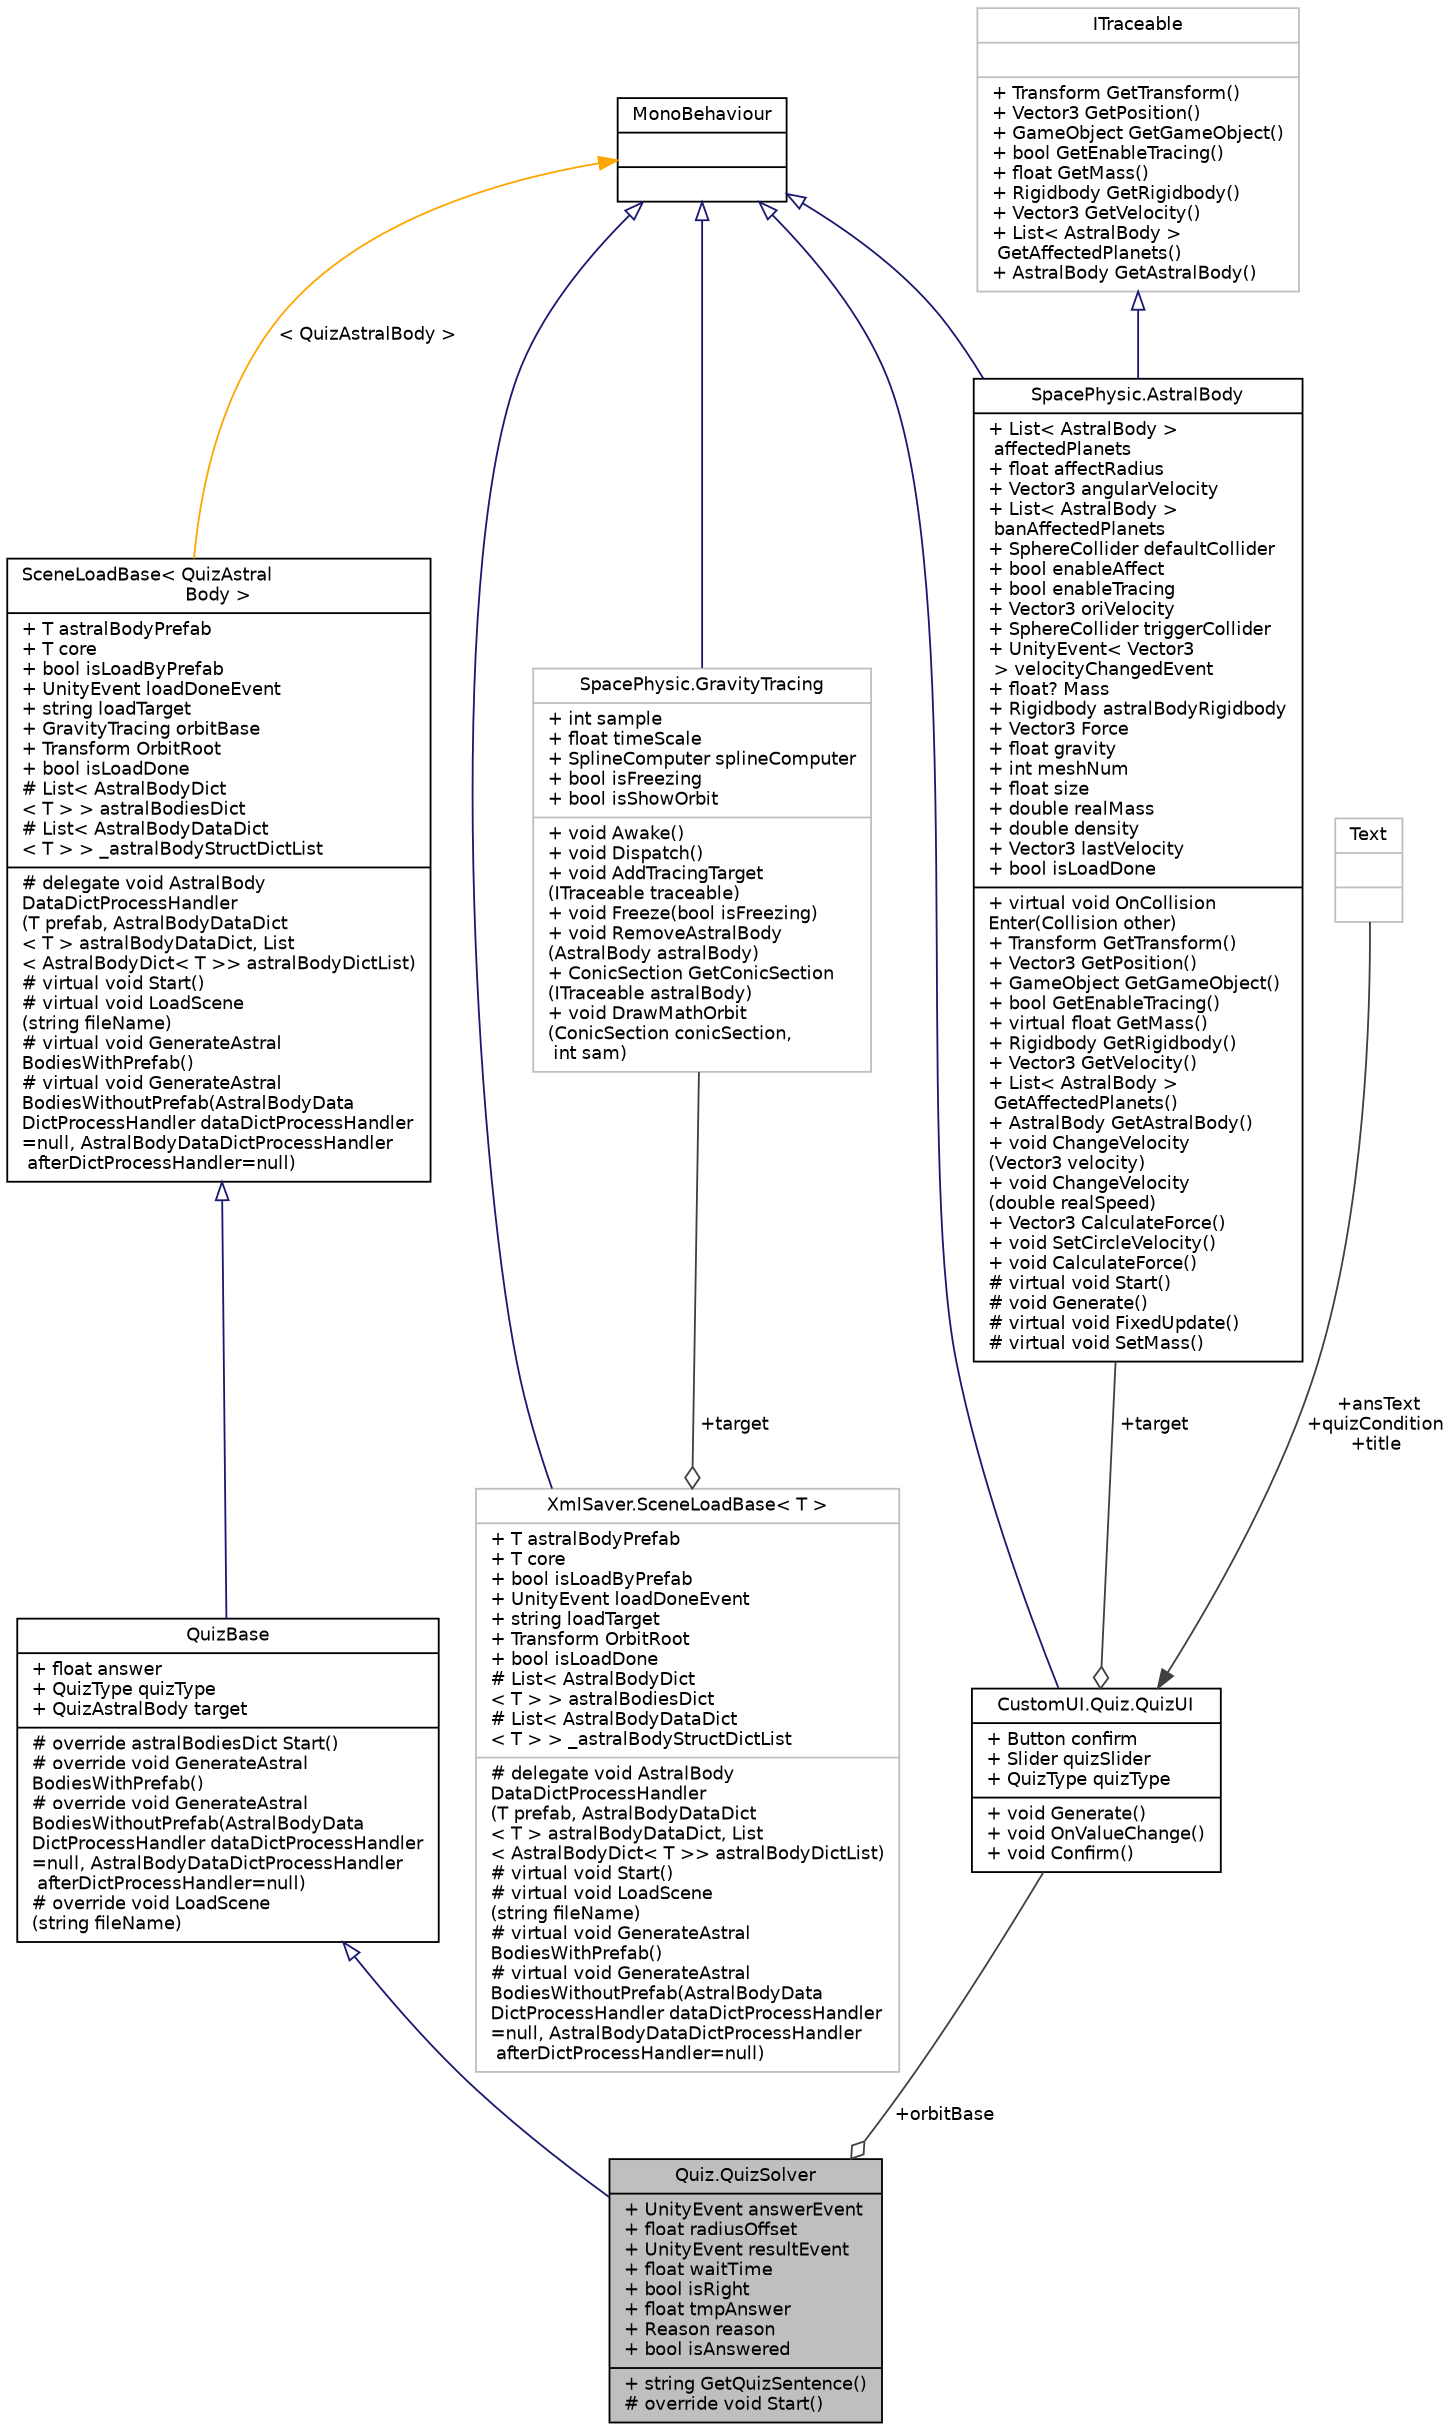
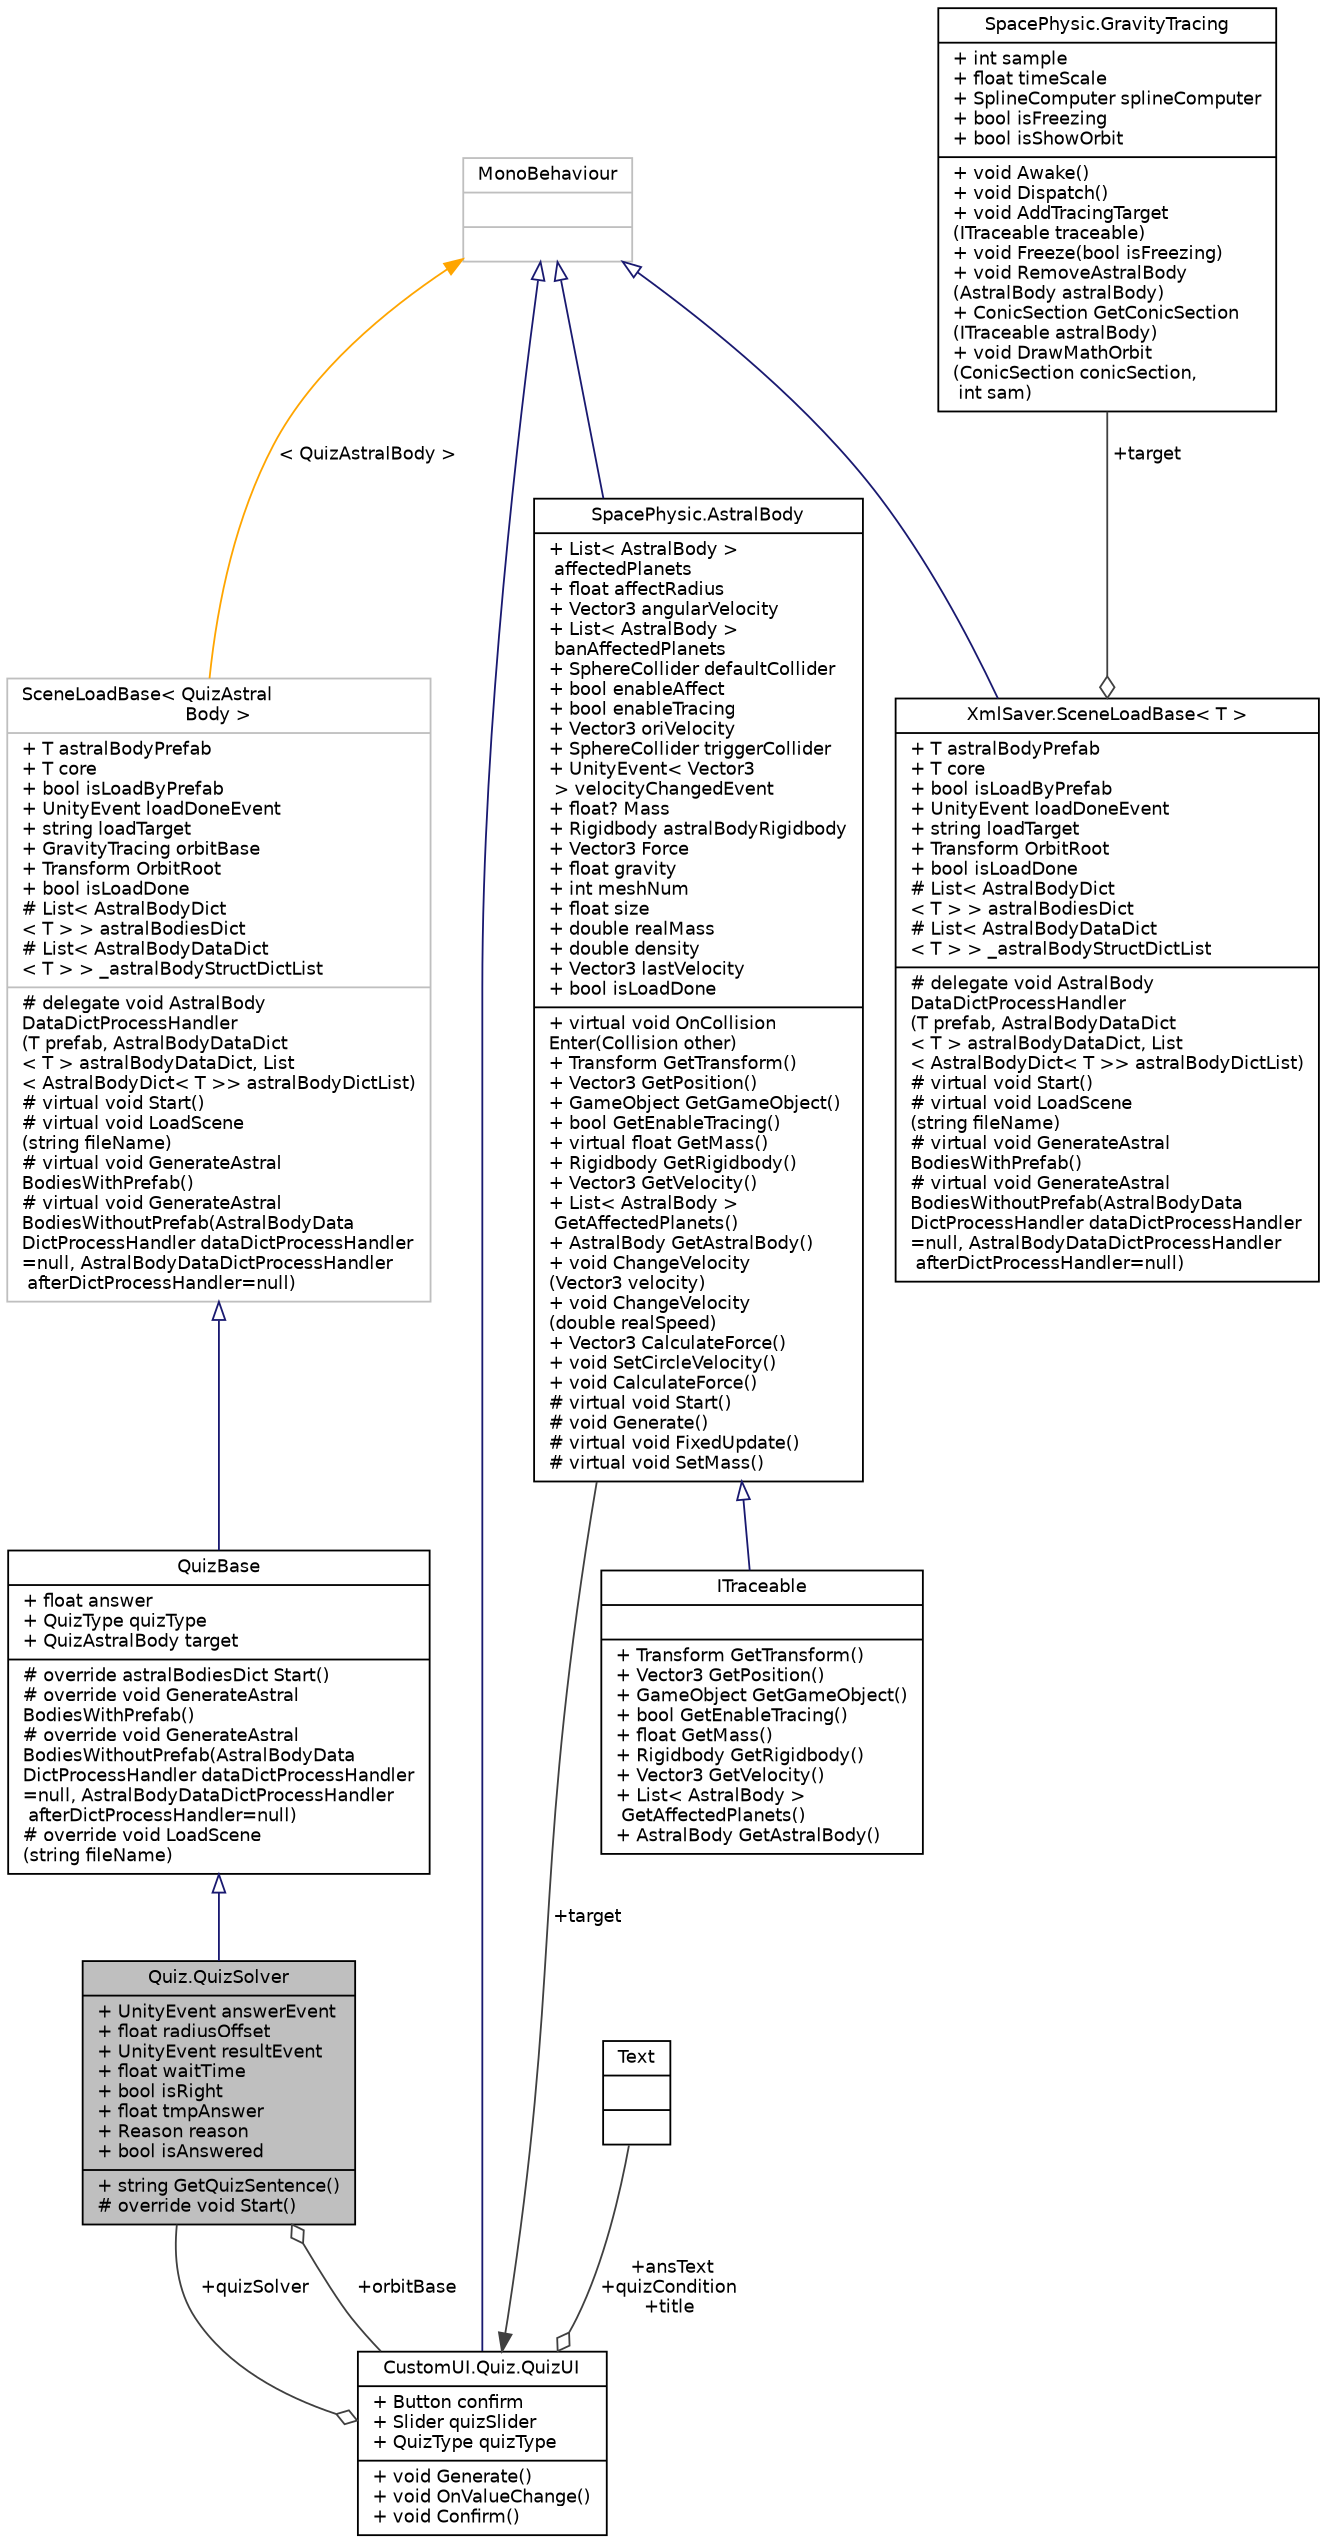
(702, 150) -> (548, 210)
(1138, 150) -> (762, 1712)
(1138, 344) -> (747, 1535)
(702, 444) -> none
(219, 870) -> (219, 990)
(702, 870) -> (1107, 210)
(1369, 870) -> (637, 2093)
(1331, 1314) -> (606, 2241)
(1109, 1514) -> (549, 1907)
(688, 1780) -> (1107, 990)
none -> (220, 2347)
